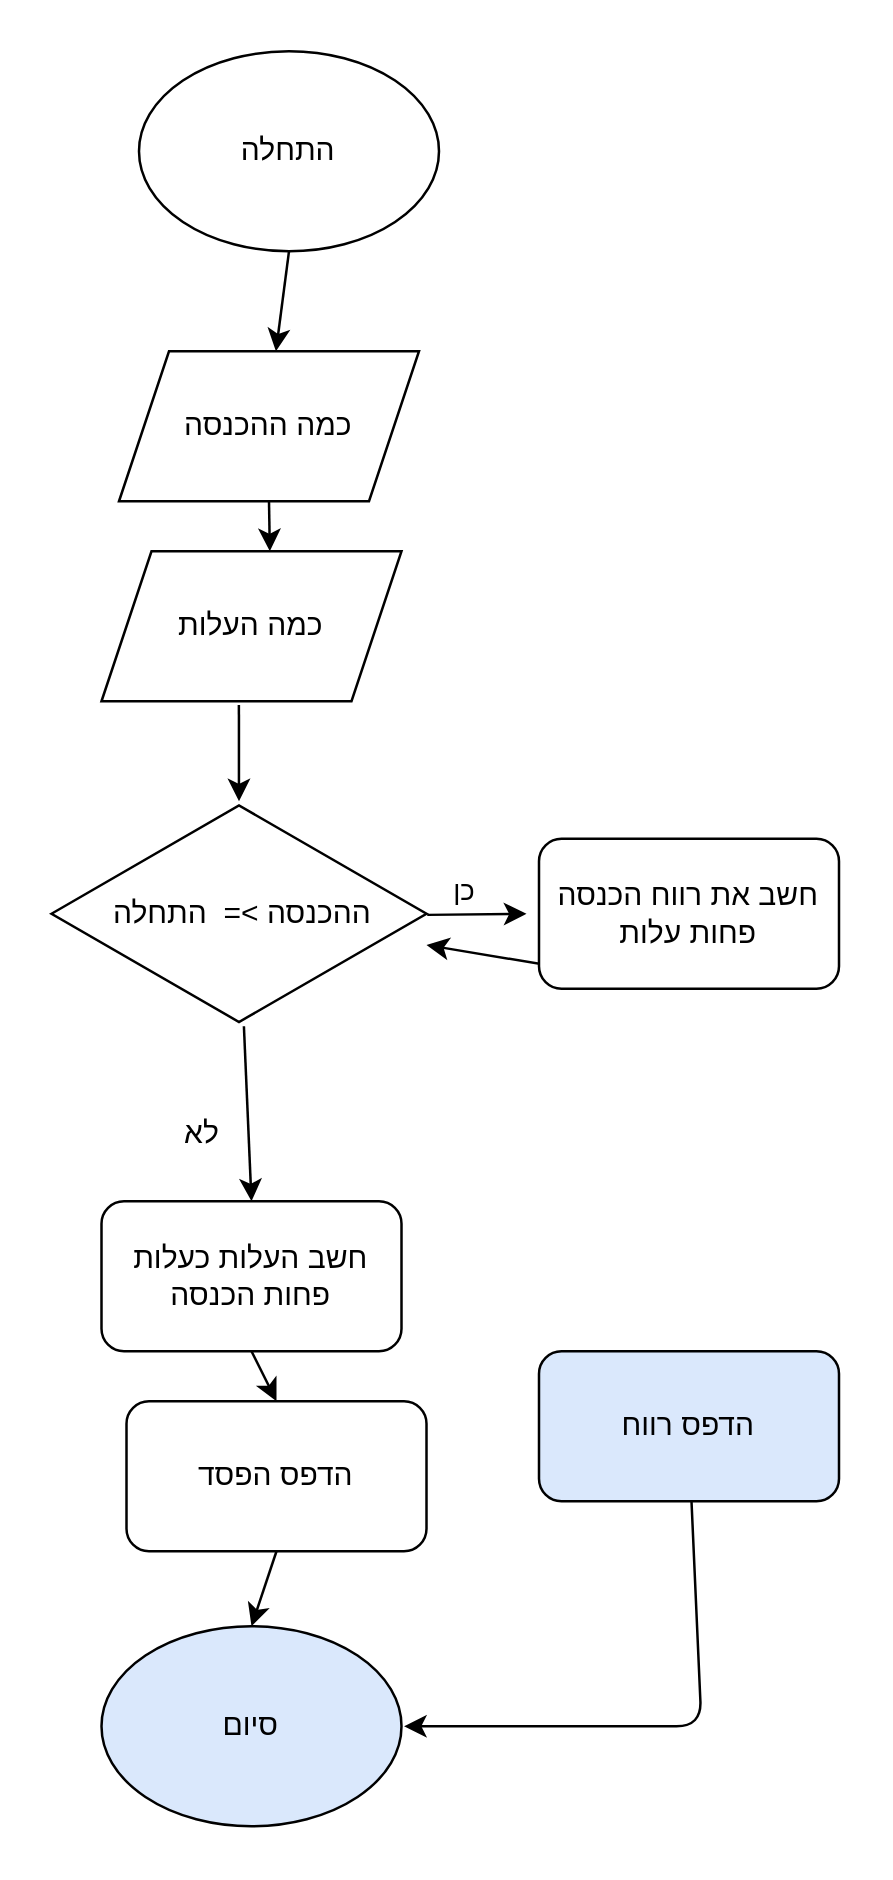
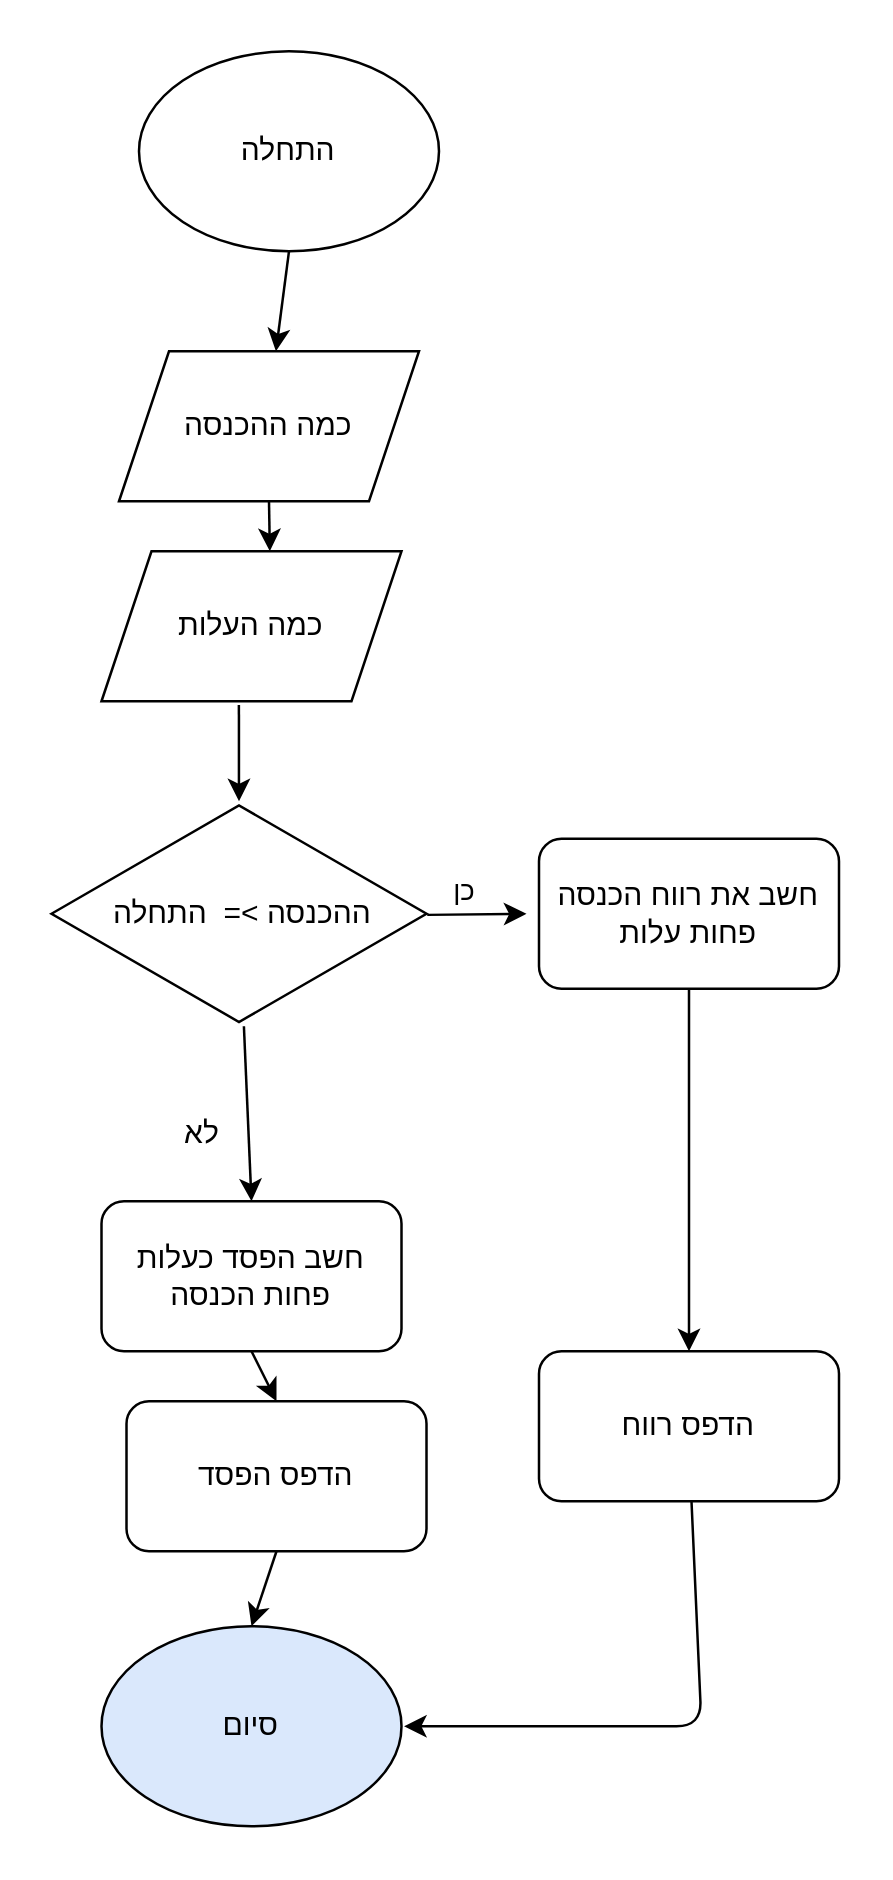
(490, 956) -> (689, 1162)
(251, 1276) -> (251, 1276)
(689, 1426) -> (689, 1426)
